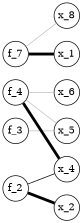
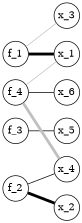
(67, 16) -> (67, 16)
(16, 54) -> (16, 54)
(41, 92) -> (41, 92)
(41, 112) -> (41, 73)
(38, 125) -> (38, 125)
(46, 131) -> (46, 131)
